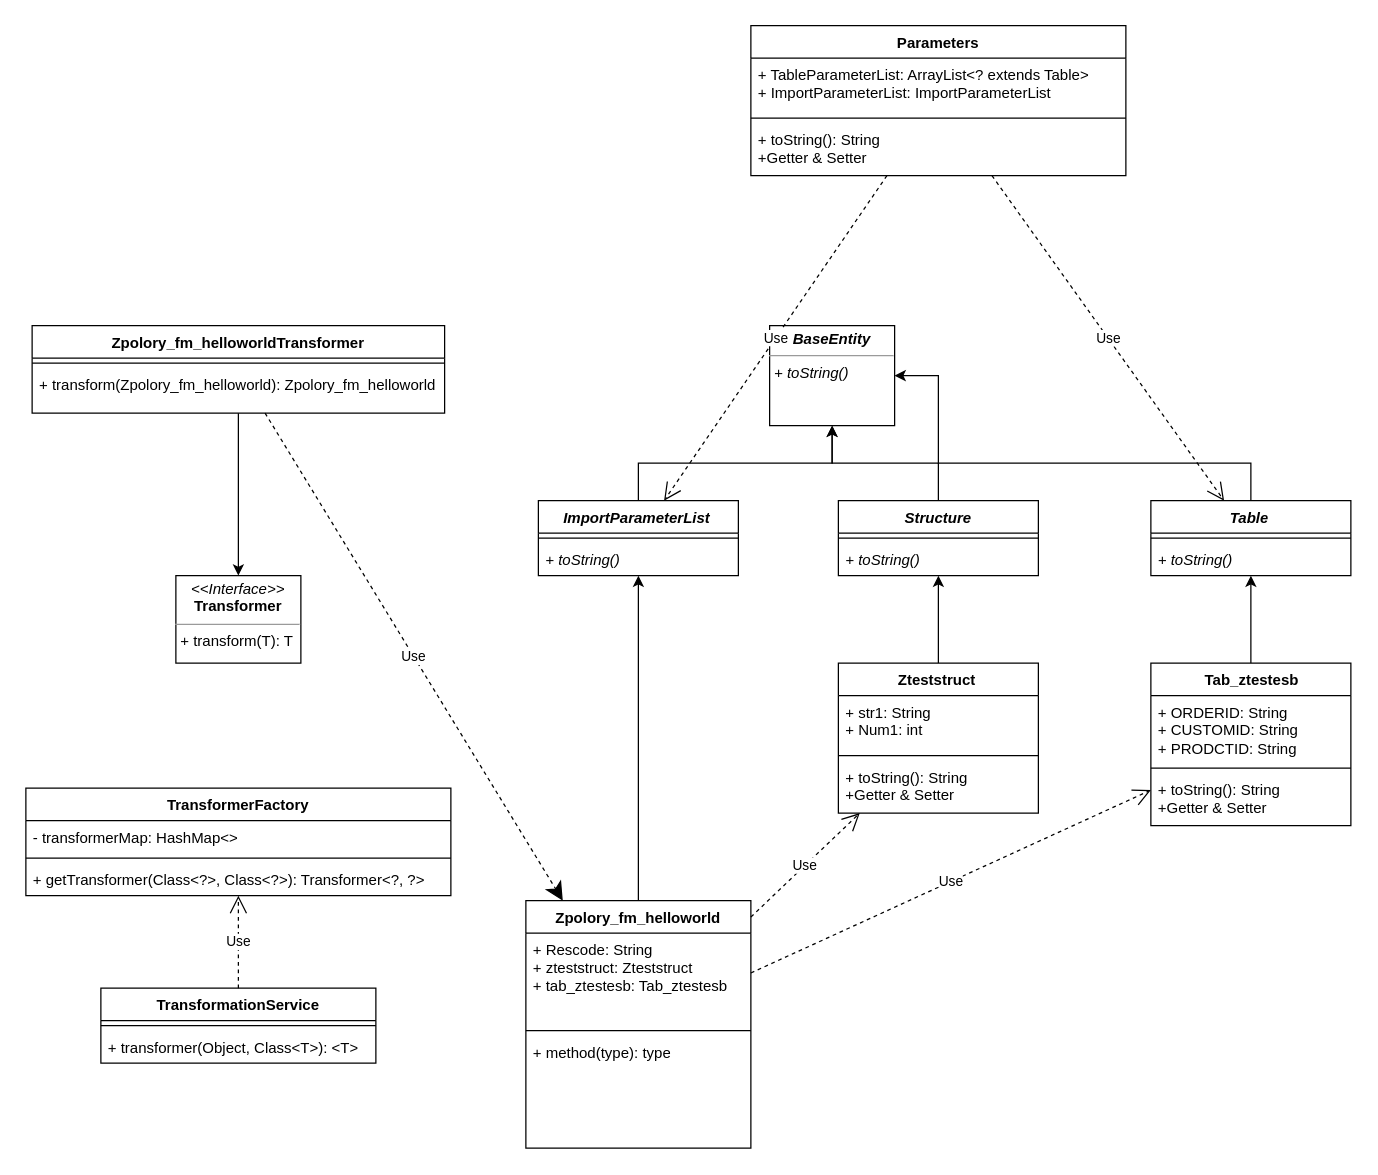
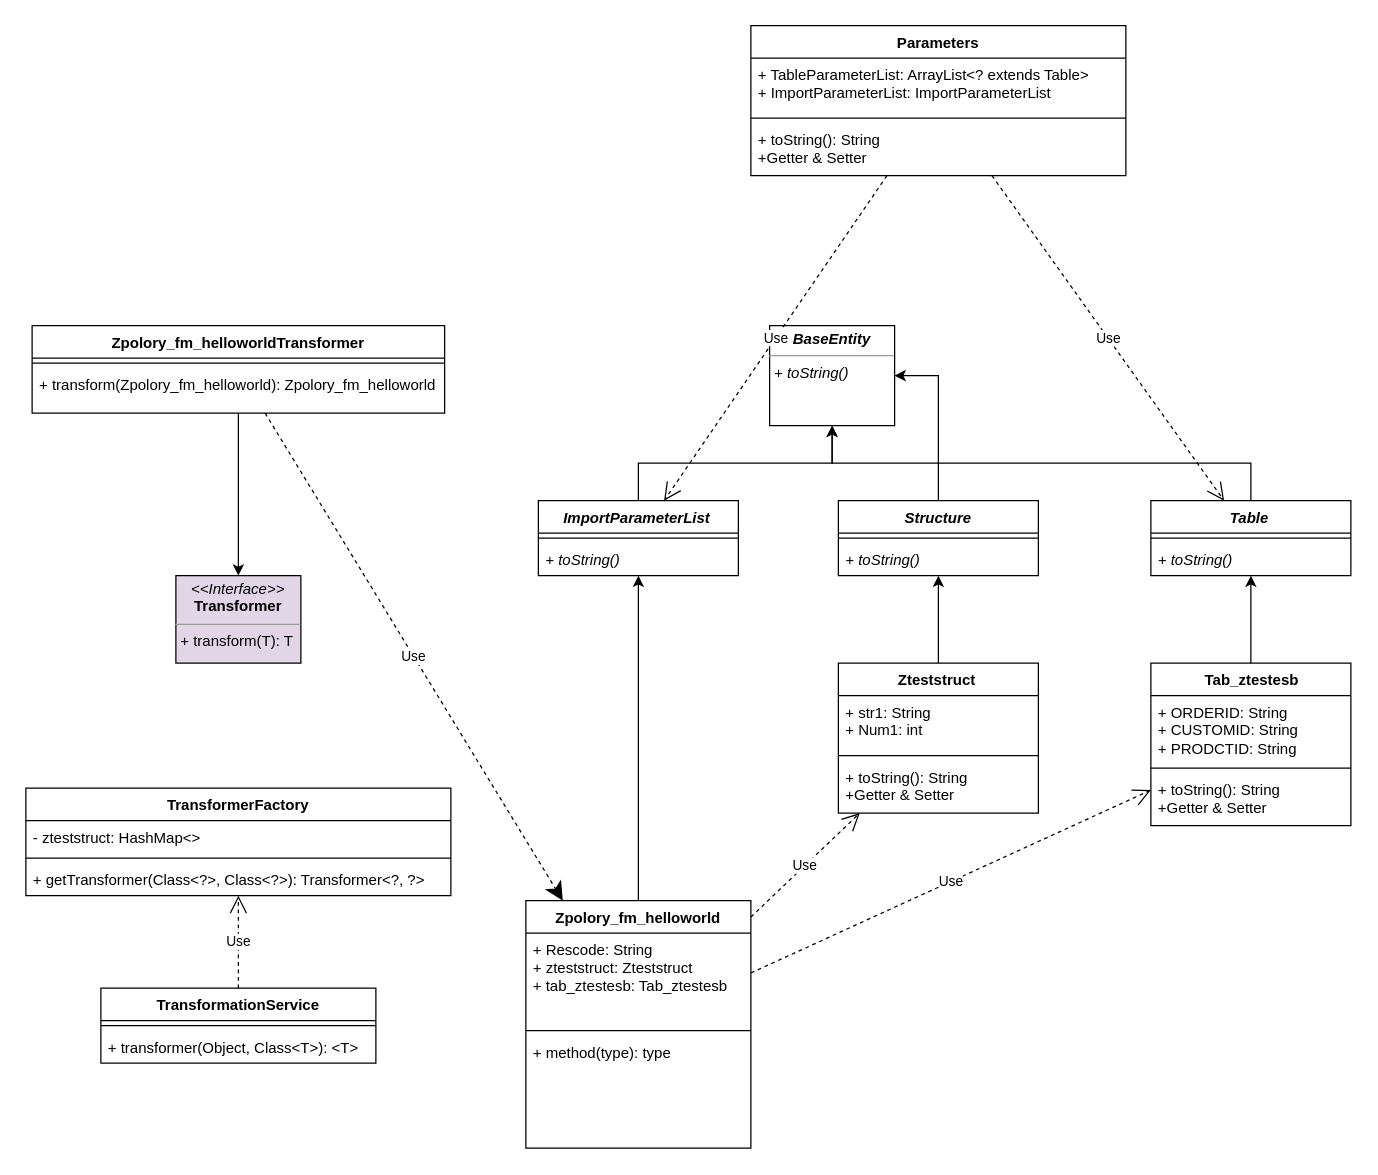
(238, 619) -> (238, 619)
(141, 838) -> (128, 838)
